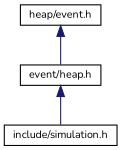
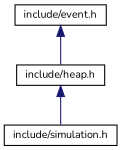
(61, 15) -> (61, 15)
(61, 75) -> (61, 75)
